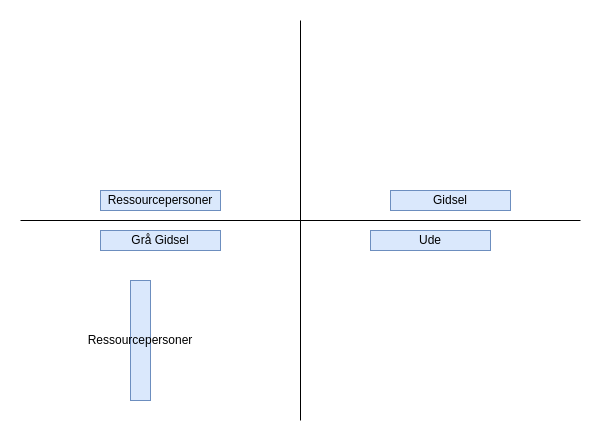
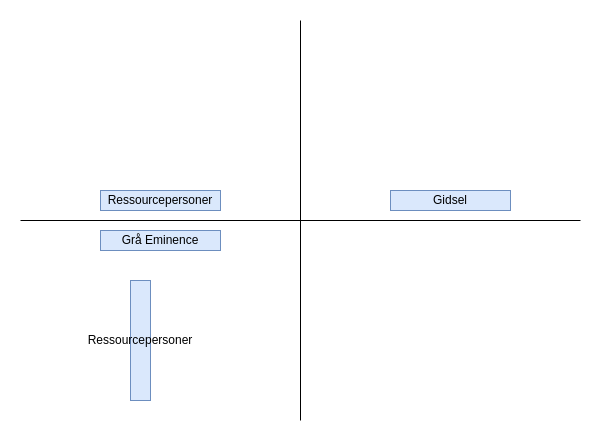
(161, 241) -> (161, 241)
(431, 241) -> none
